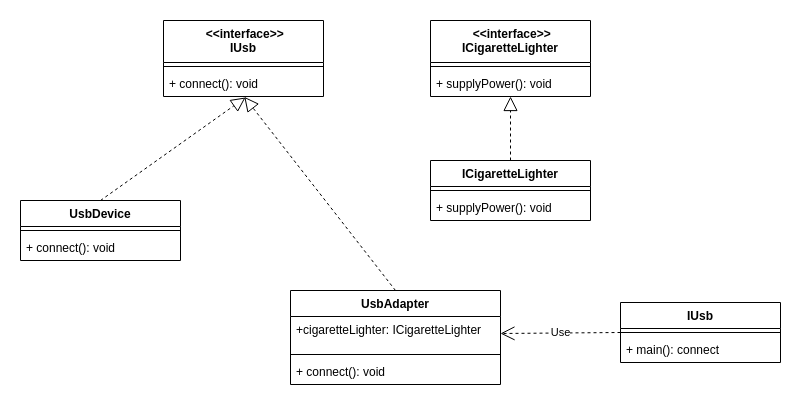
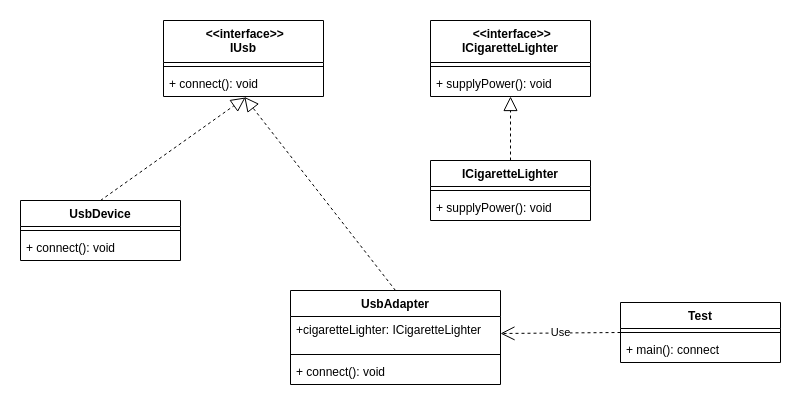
(700, 316) -> (700, 316)
